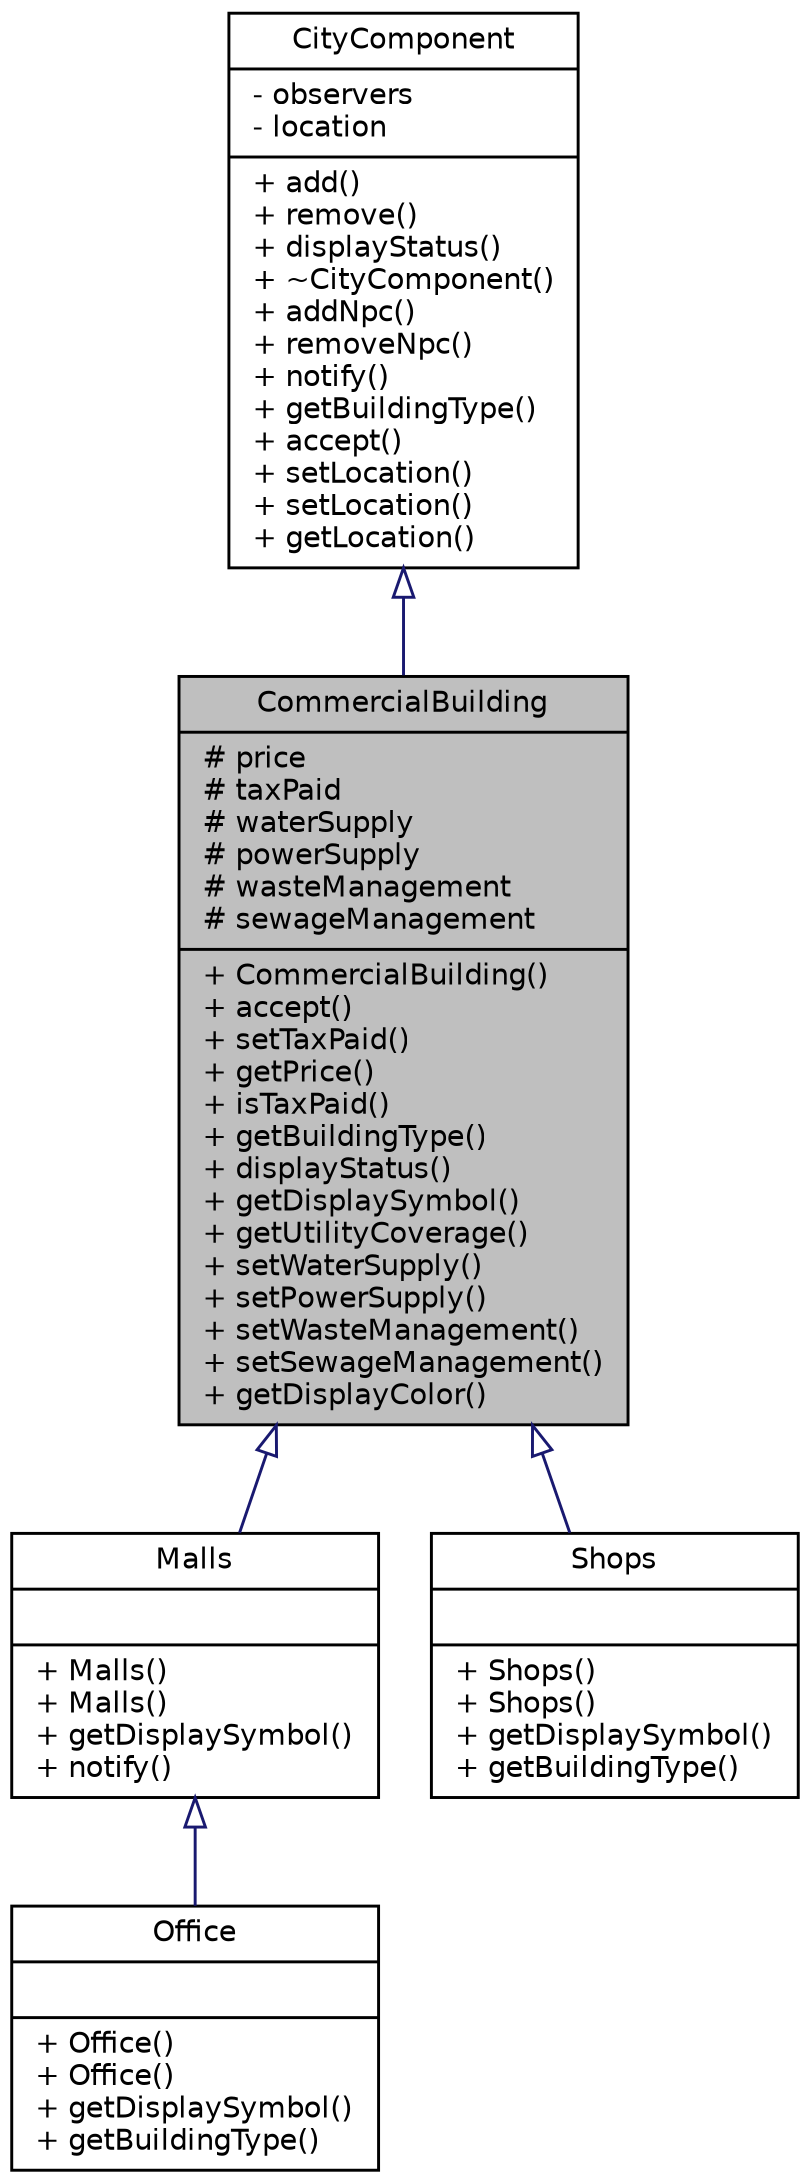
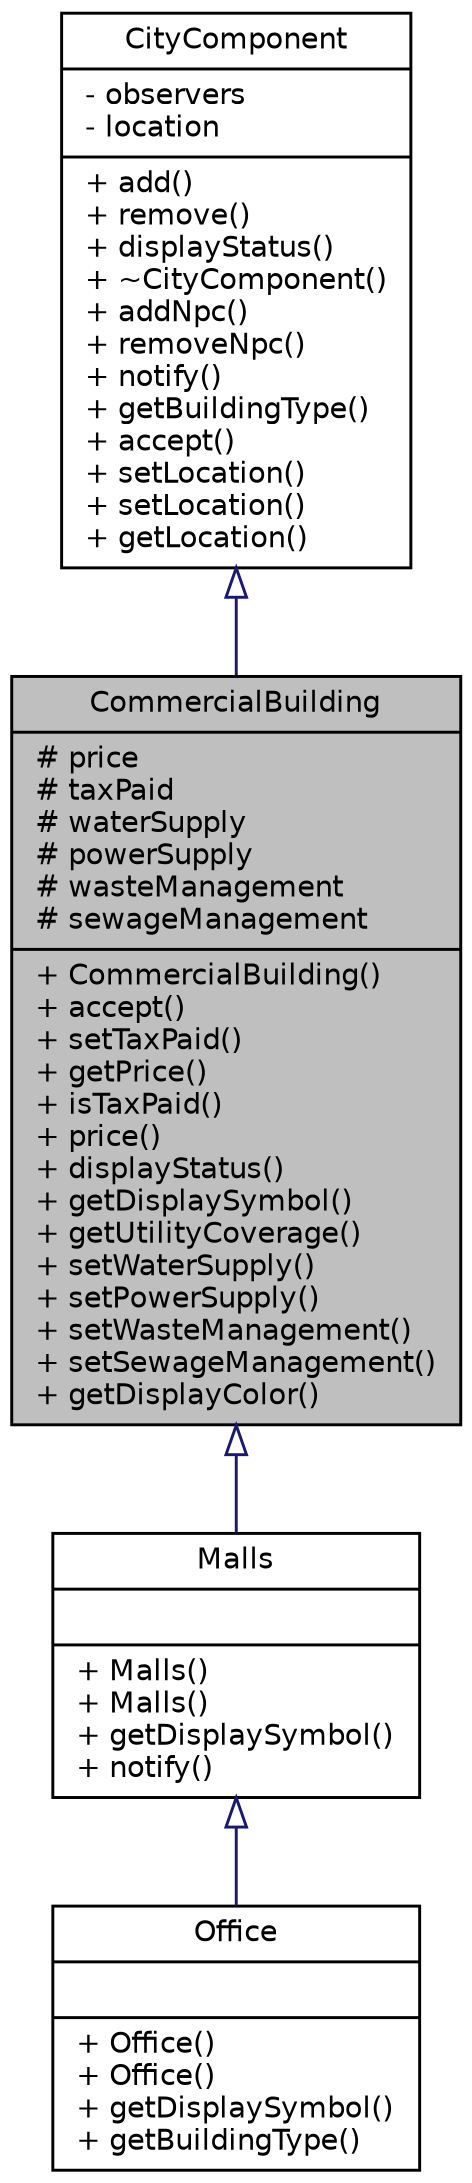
(345, 1137) -> (98, 1137)
(615, 1665) -> none
